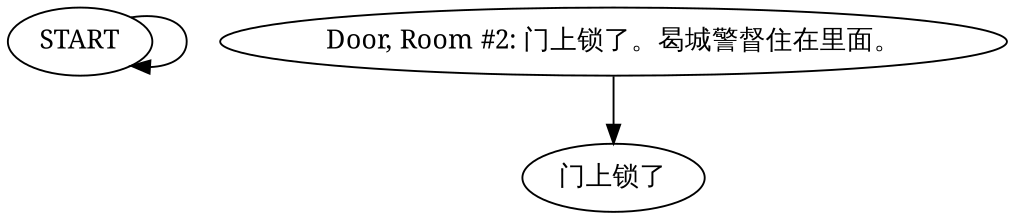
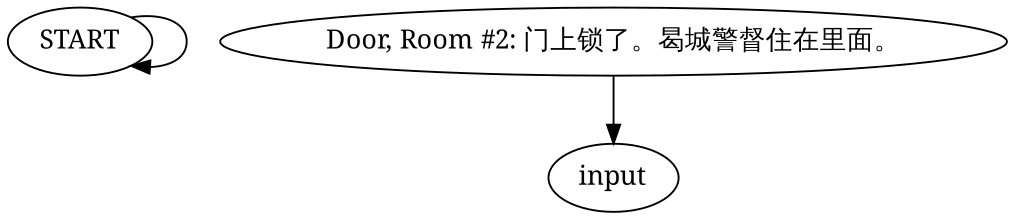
(614, 178) -> (614, 178)
